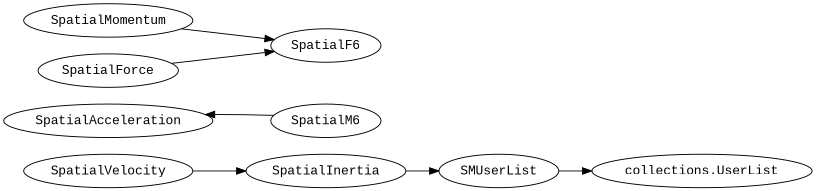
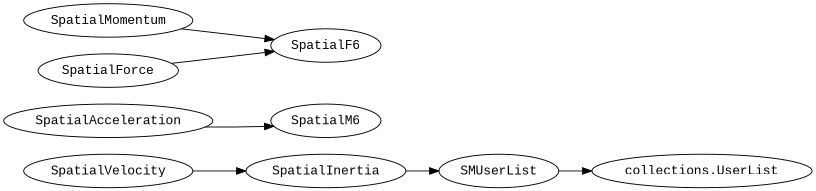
(244, 115) -> (235, 127)
